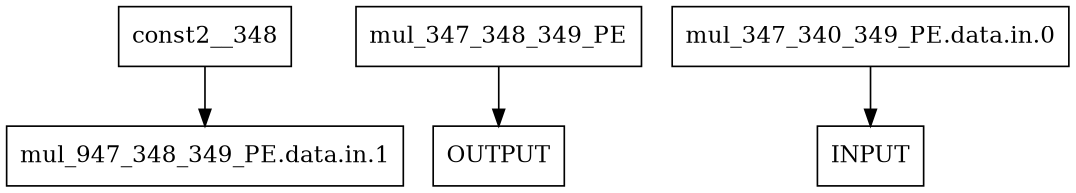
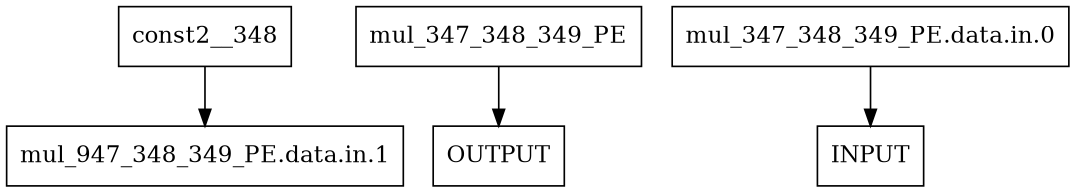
(871, 37) -> (871, 37)
